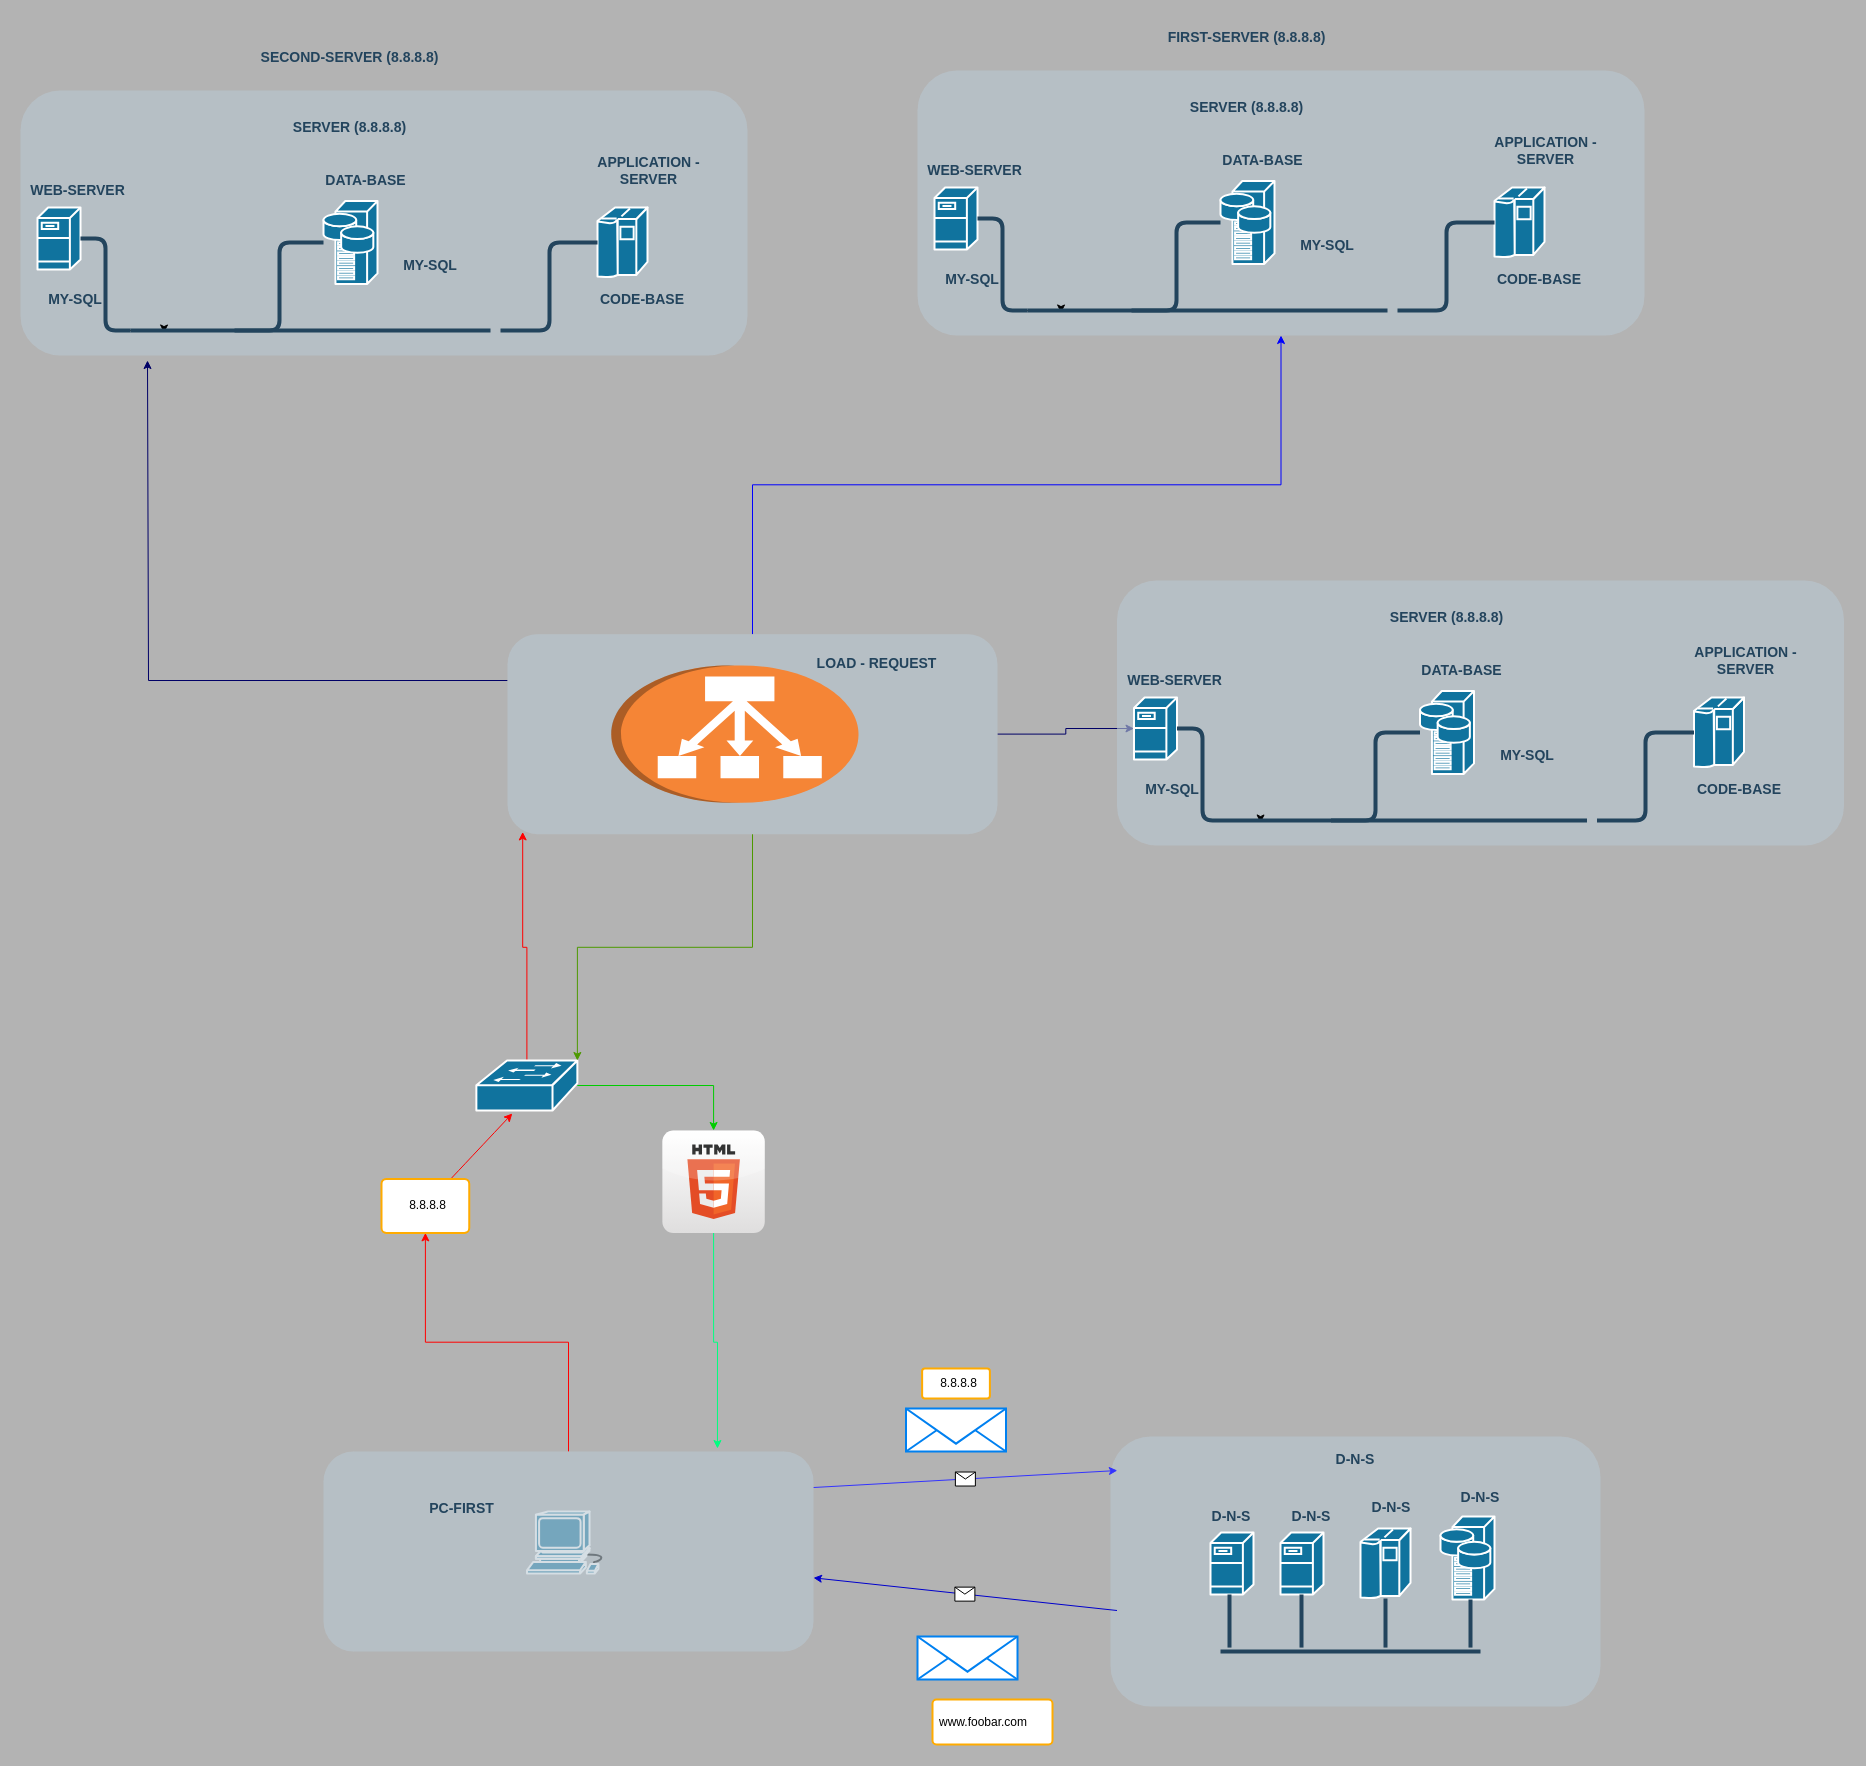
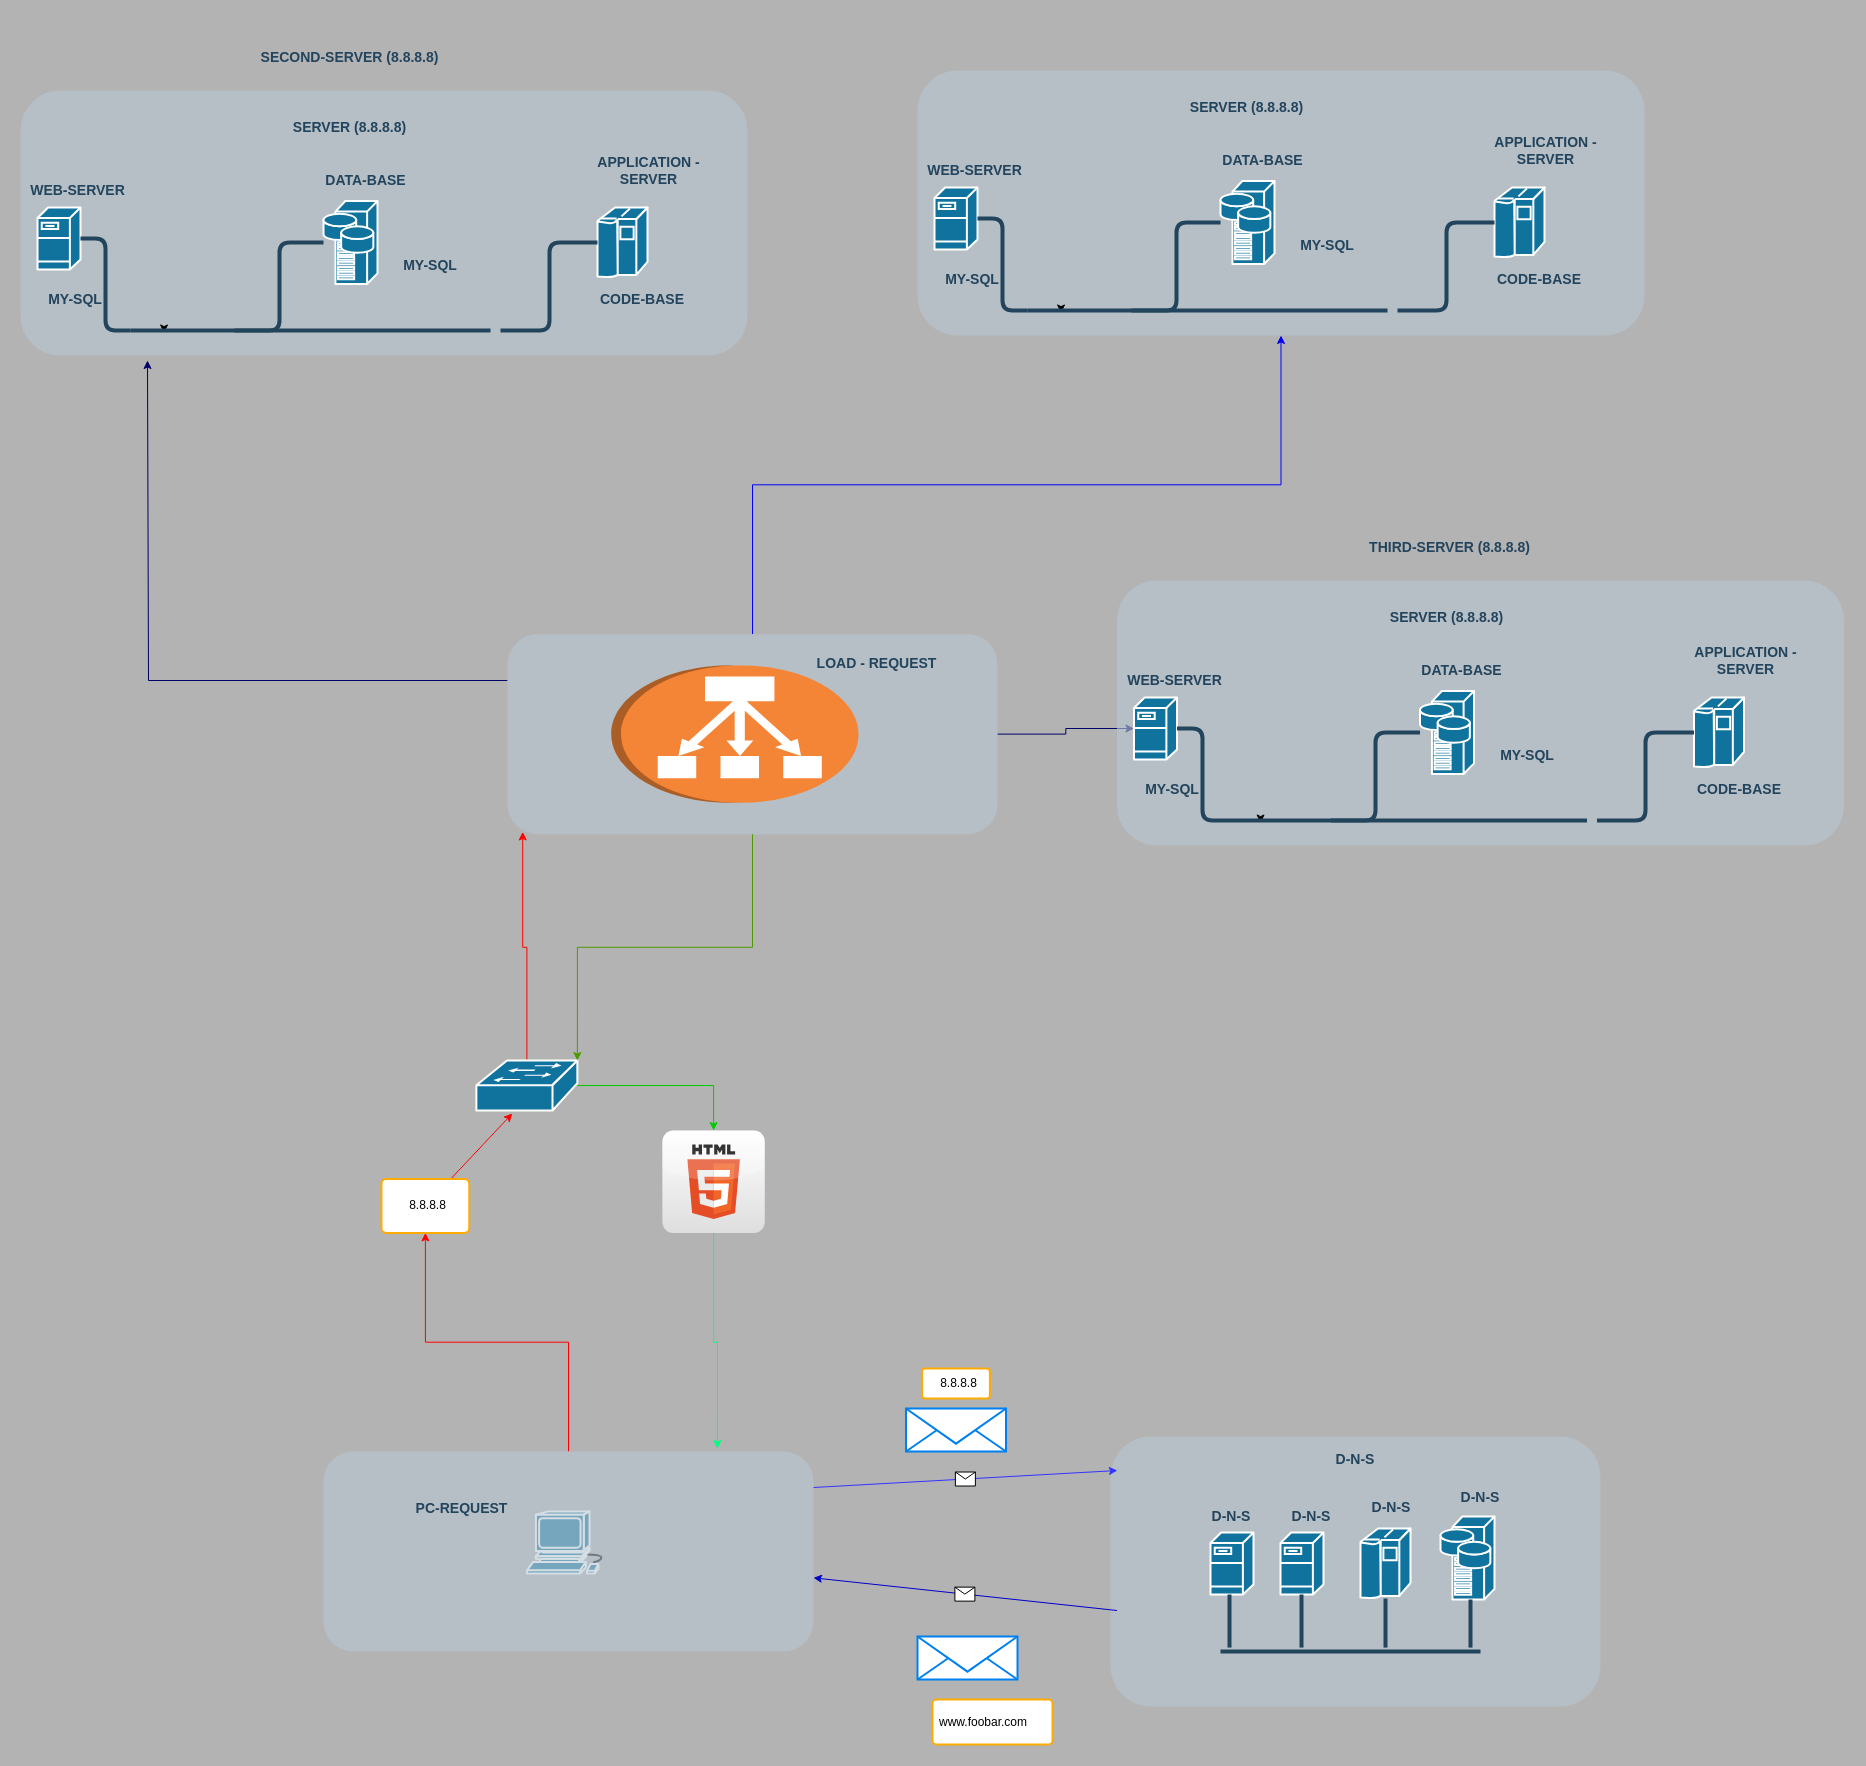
(1247, 38) -> none
none -> (1450, 548)
(462, 1509) -> (462, 1509)
